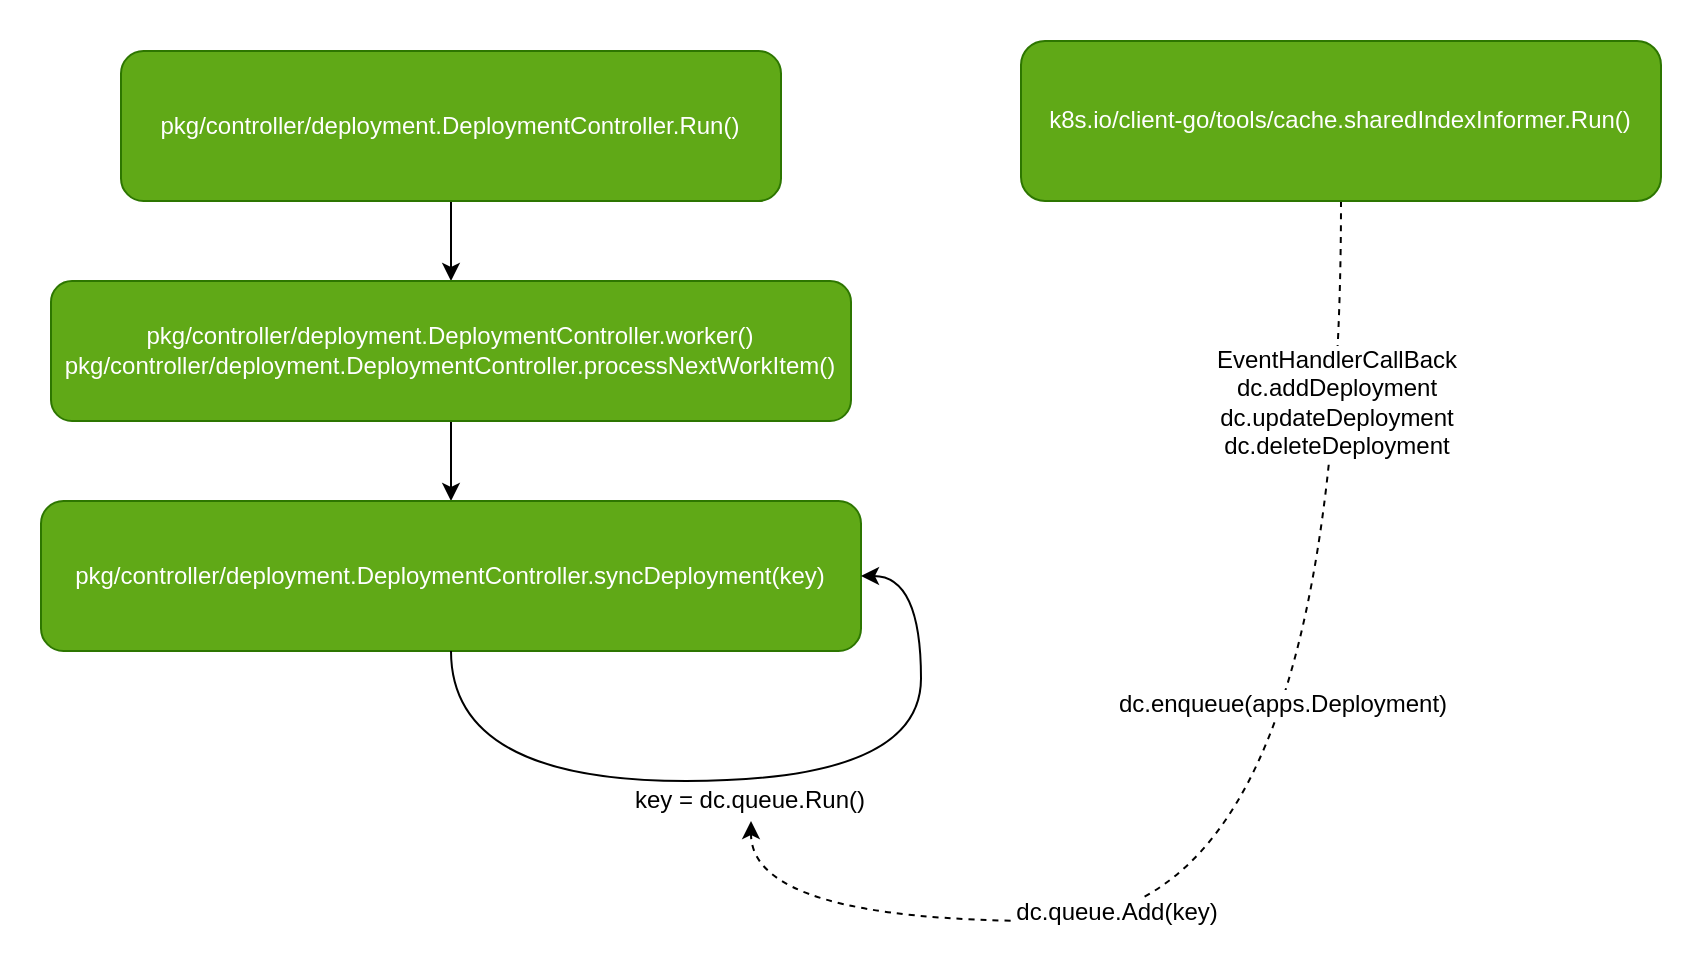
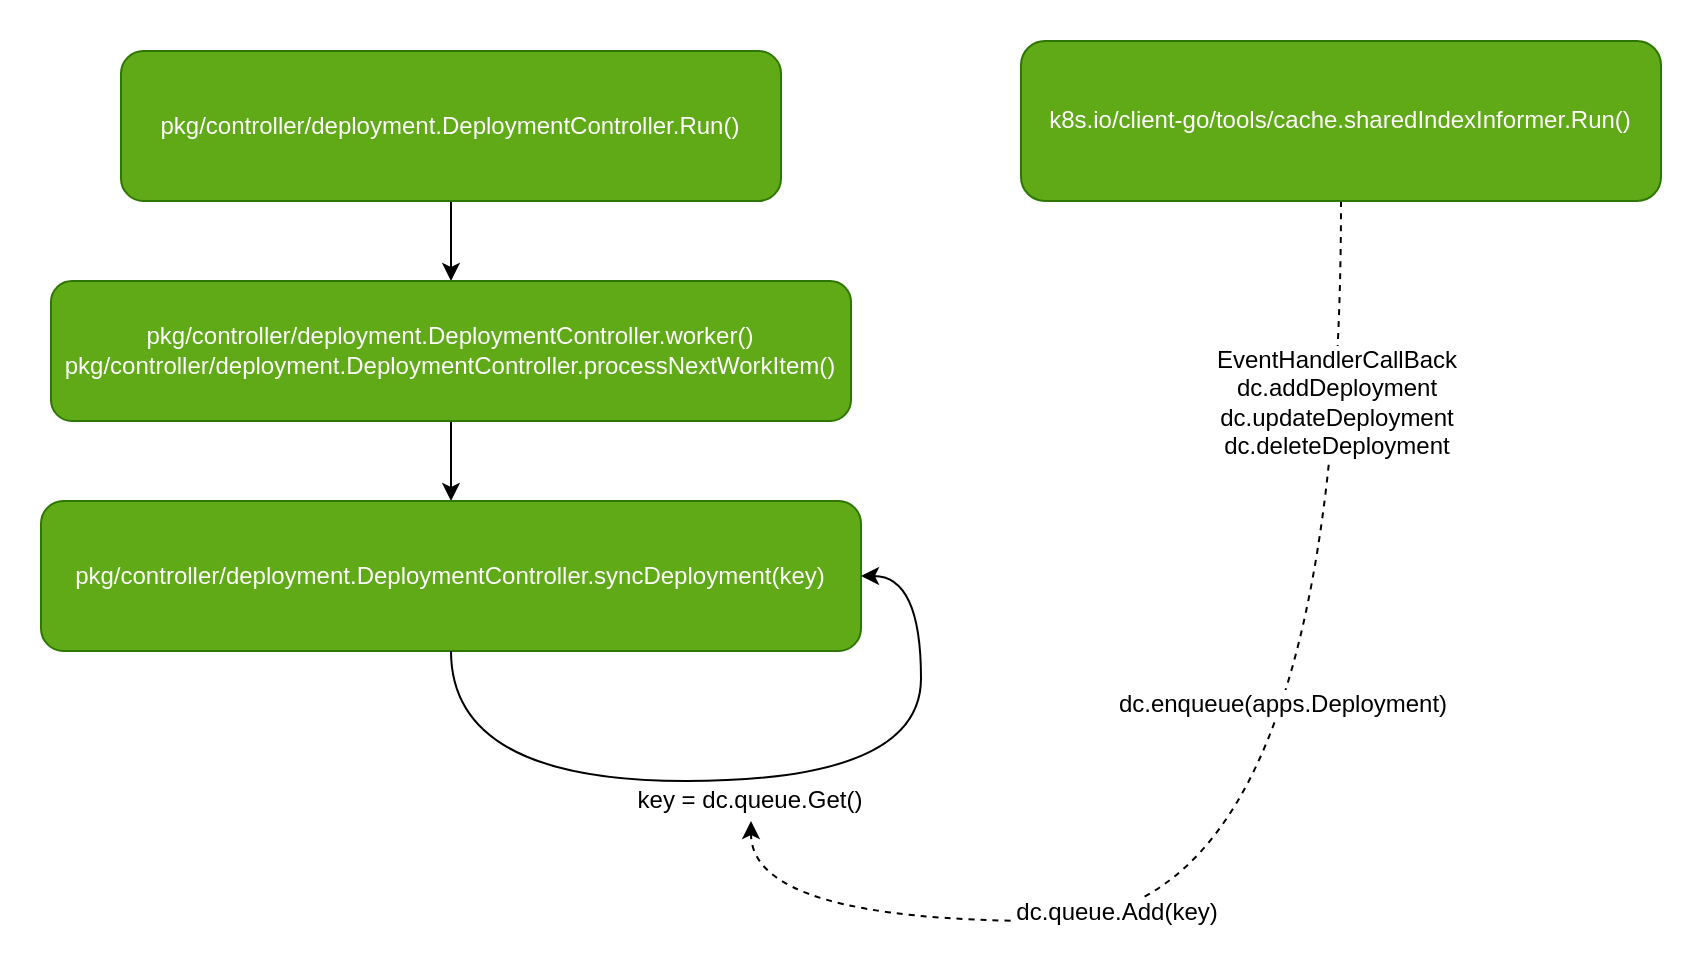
(751, 801) -> (751, 801)
